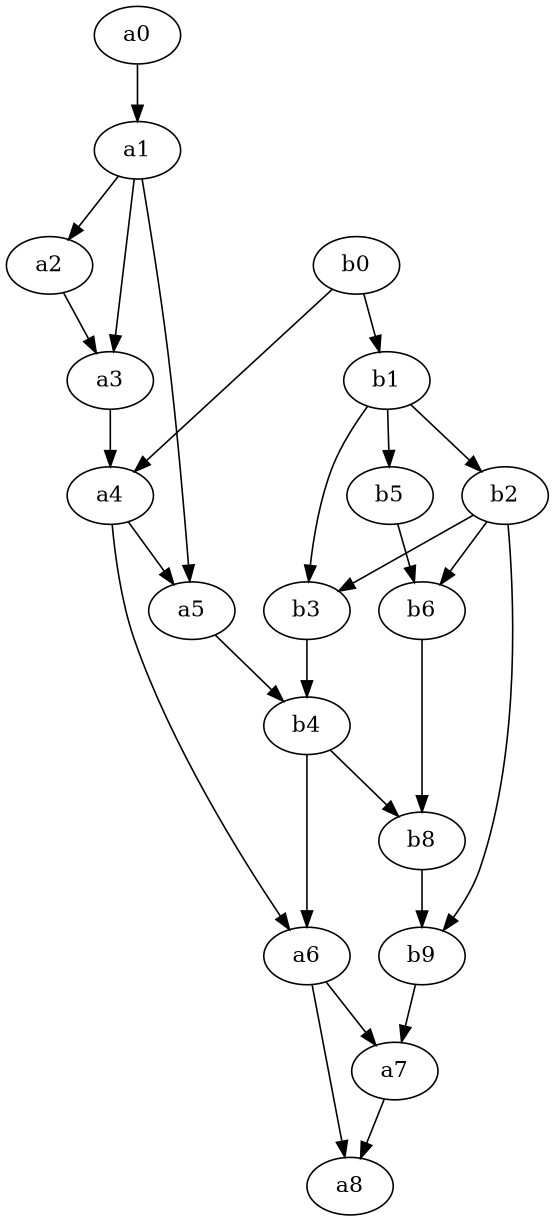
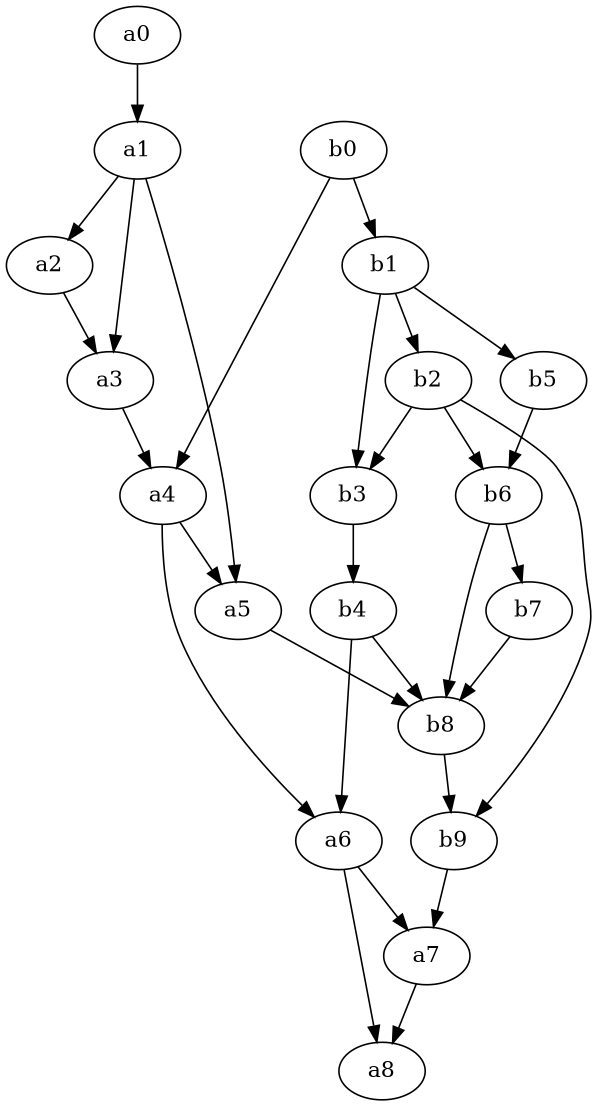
none -> (529, 611)
(243, 662) -> (332, 664)
